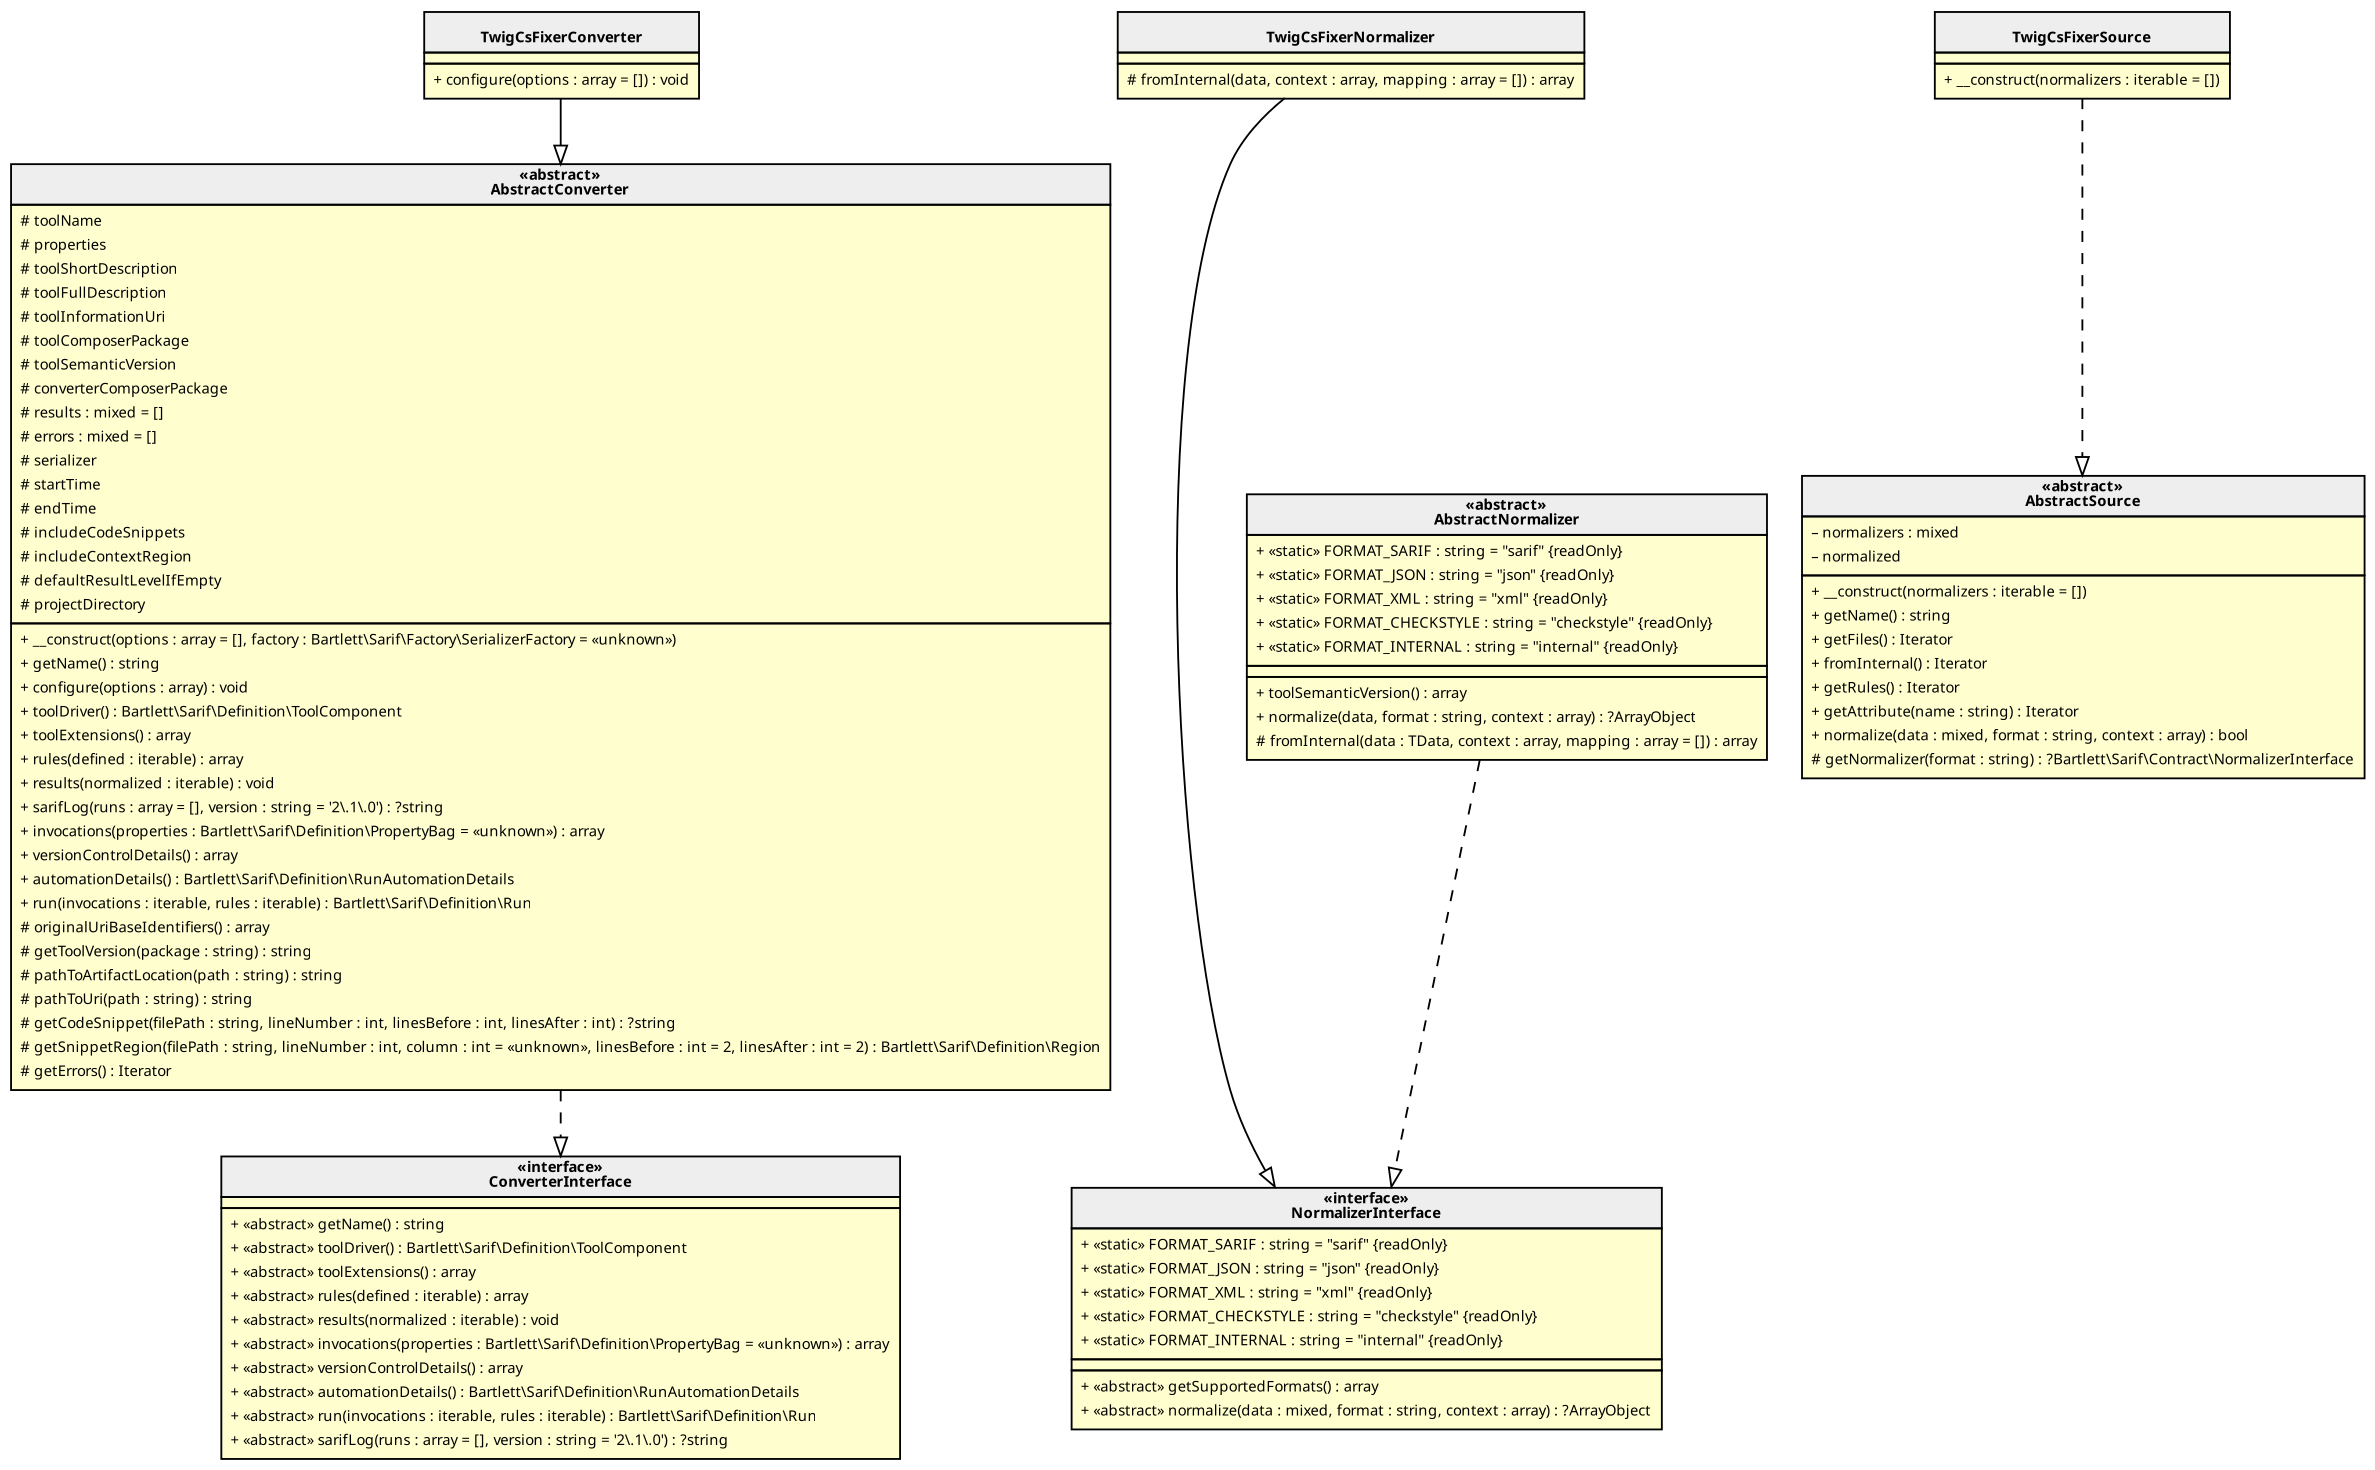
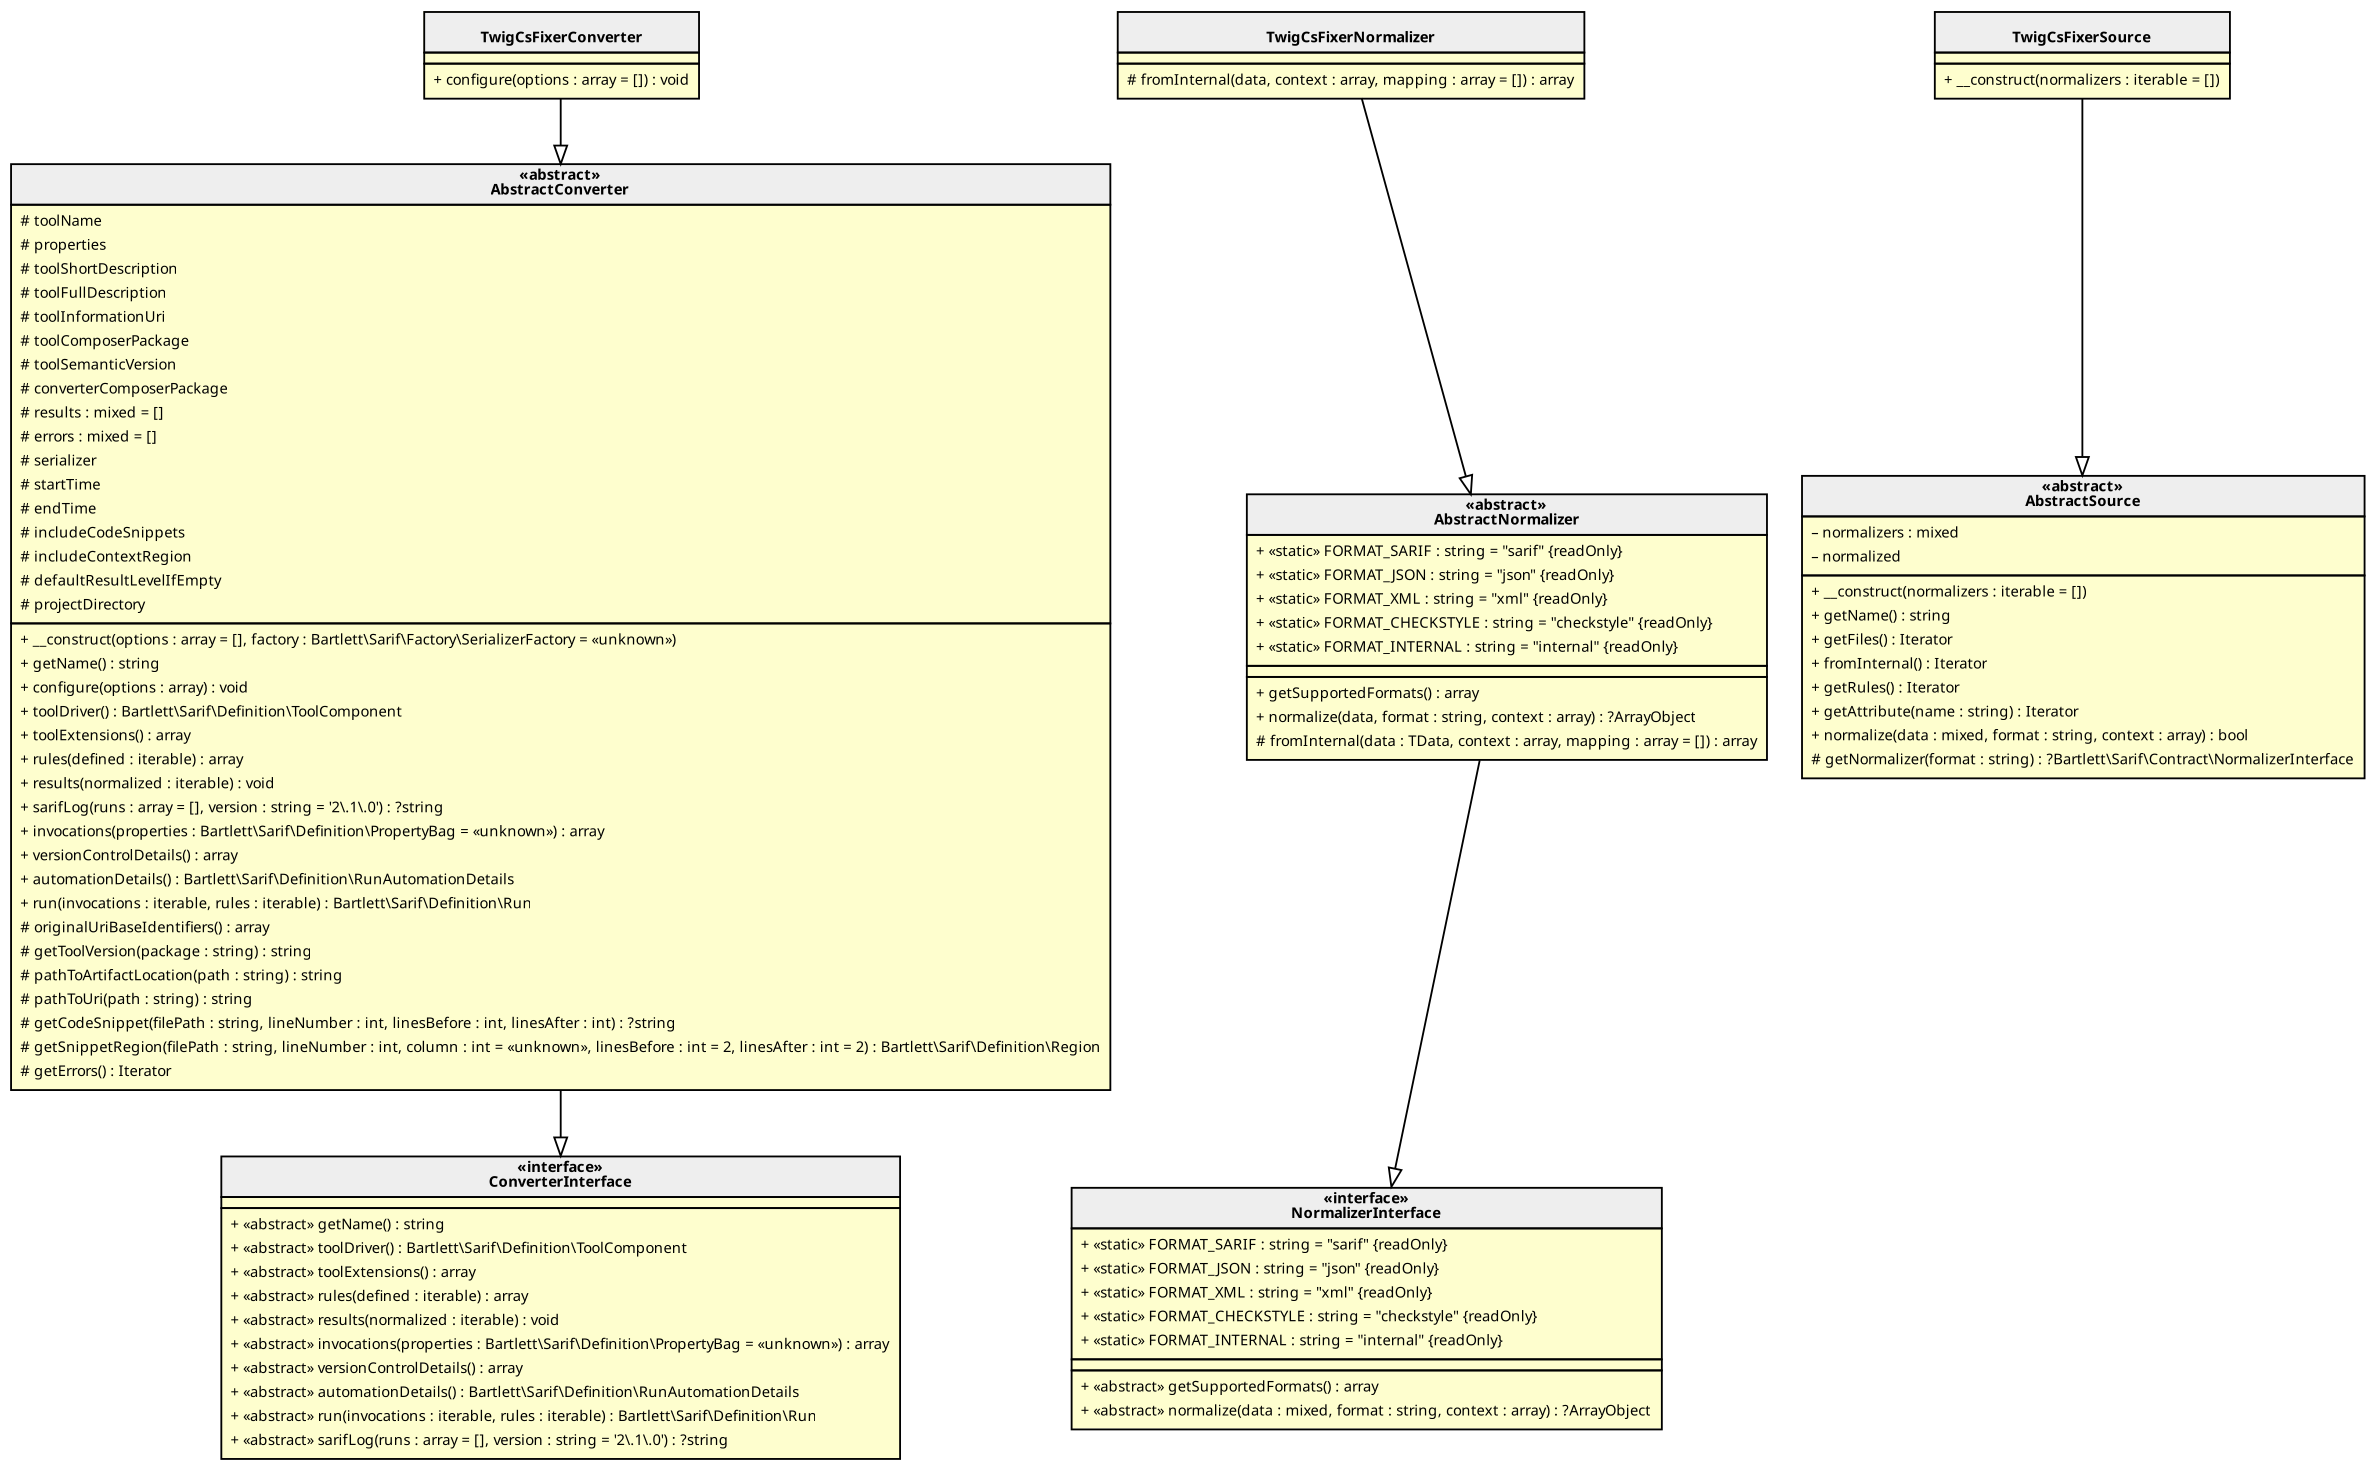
(2082, 277) -> (2082, 277)
(1178, 627) -> (1414, 287)
(1362, 694) -> (1368, 694)
(1437, 964) -> (1437, 964)
(561, 1114) -> (561, 1114)
